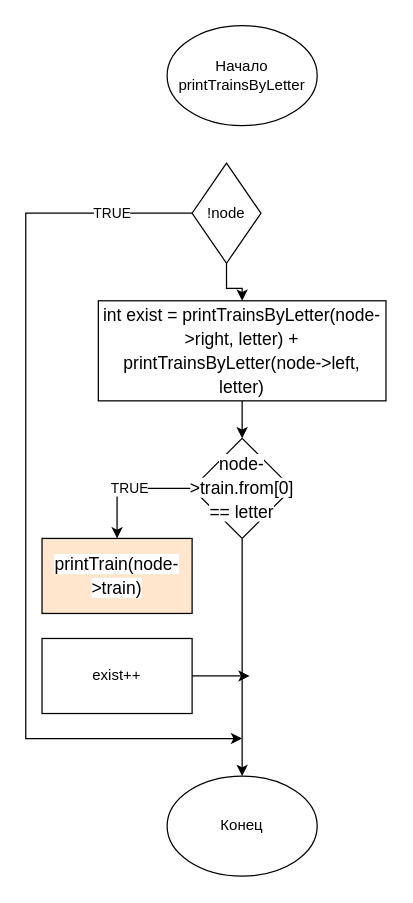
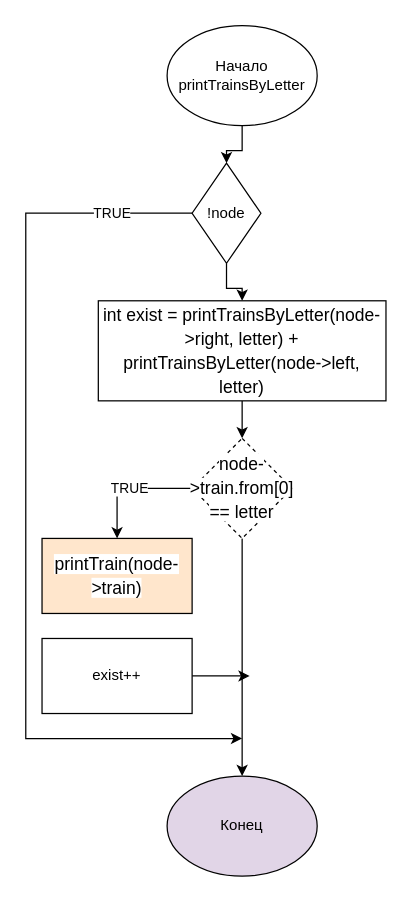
none -> (242, 148)
(242, 488) -> (242, 488)
(242, 826) -> (242, 826)
